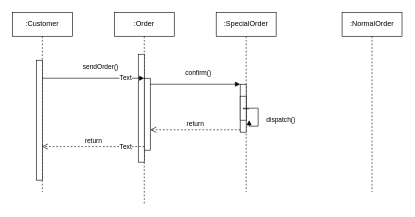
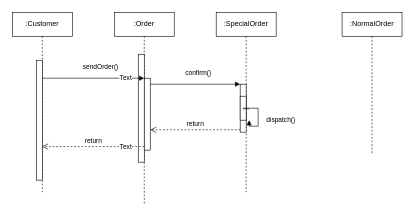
(372, 102) -> (372, 83)
